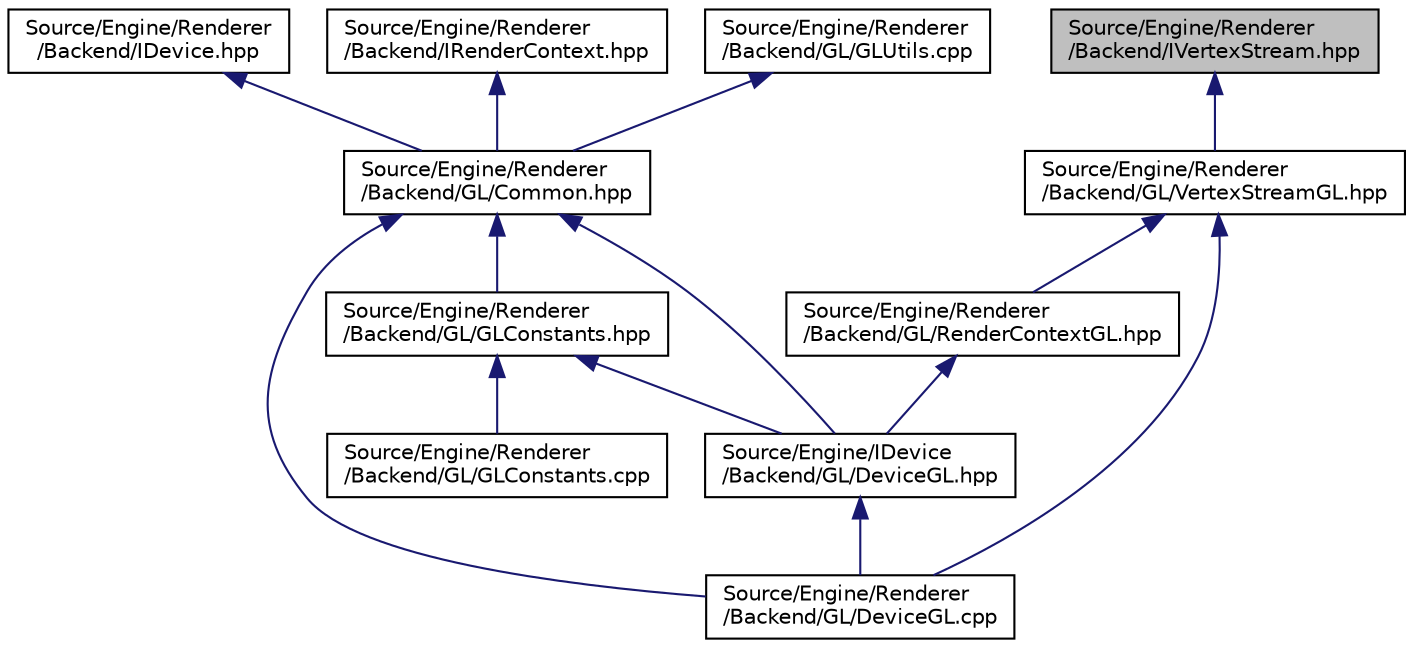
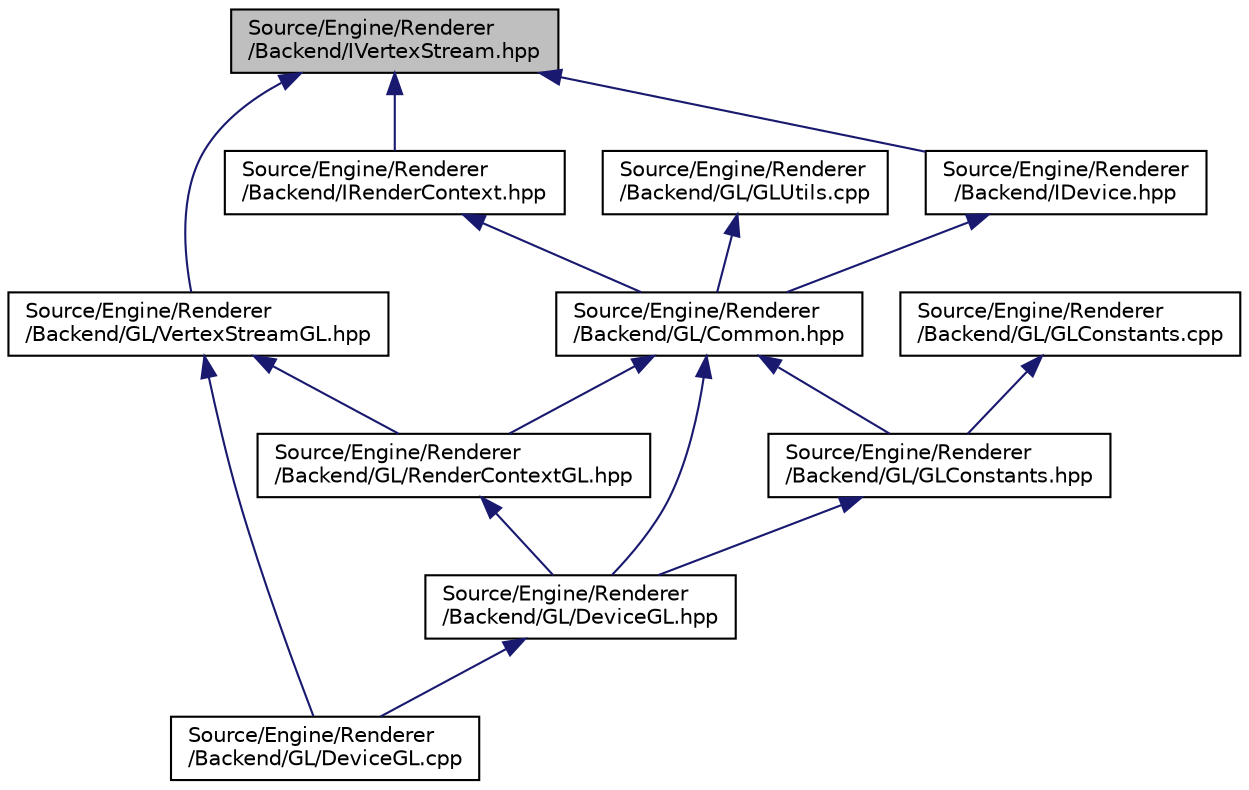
none -> (743, 114)
none -> (395, 123)
(497, 406) -> (997, 403)
(860, 466) -> (581, 607)
(343, 524) -> (572, 400)
